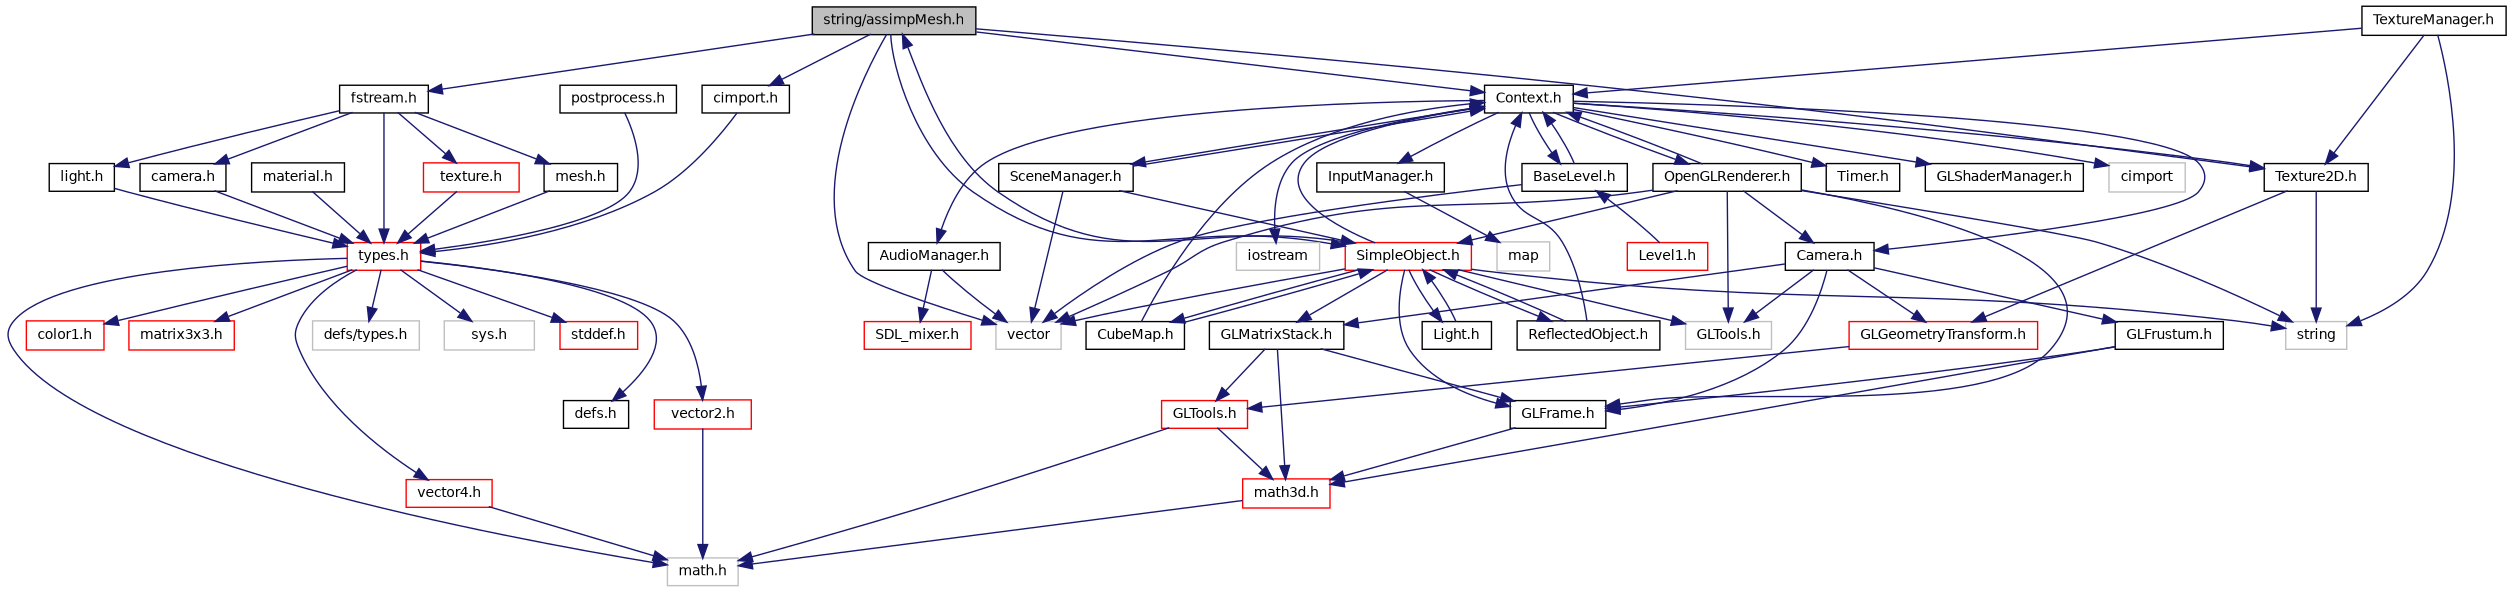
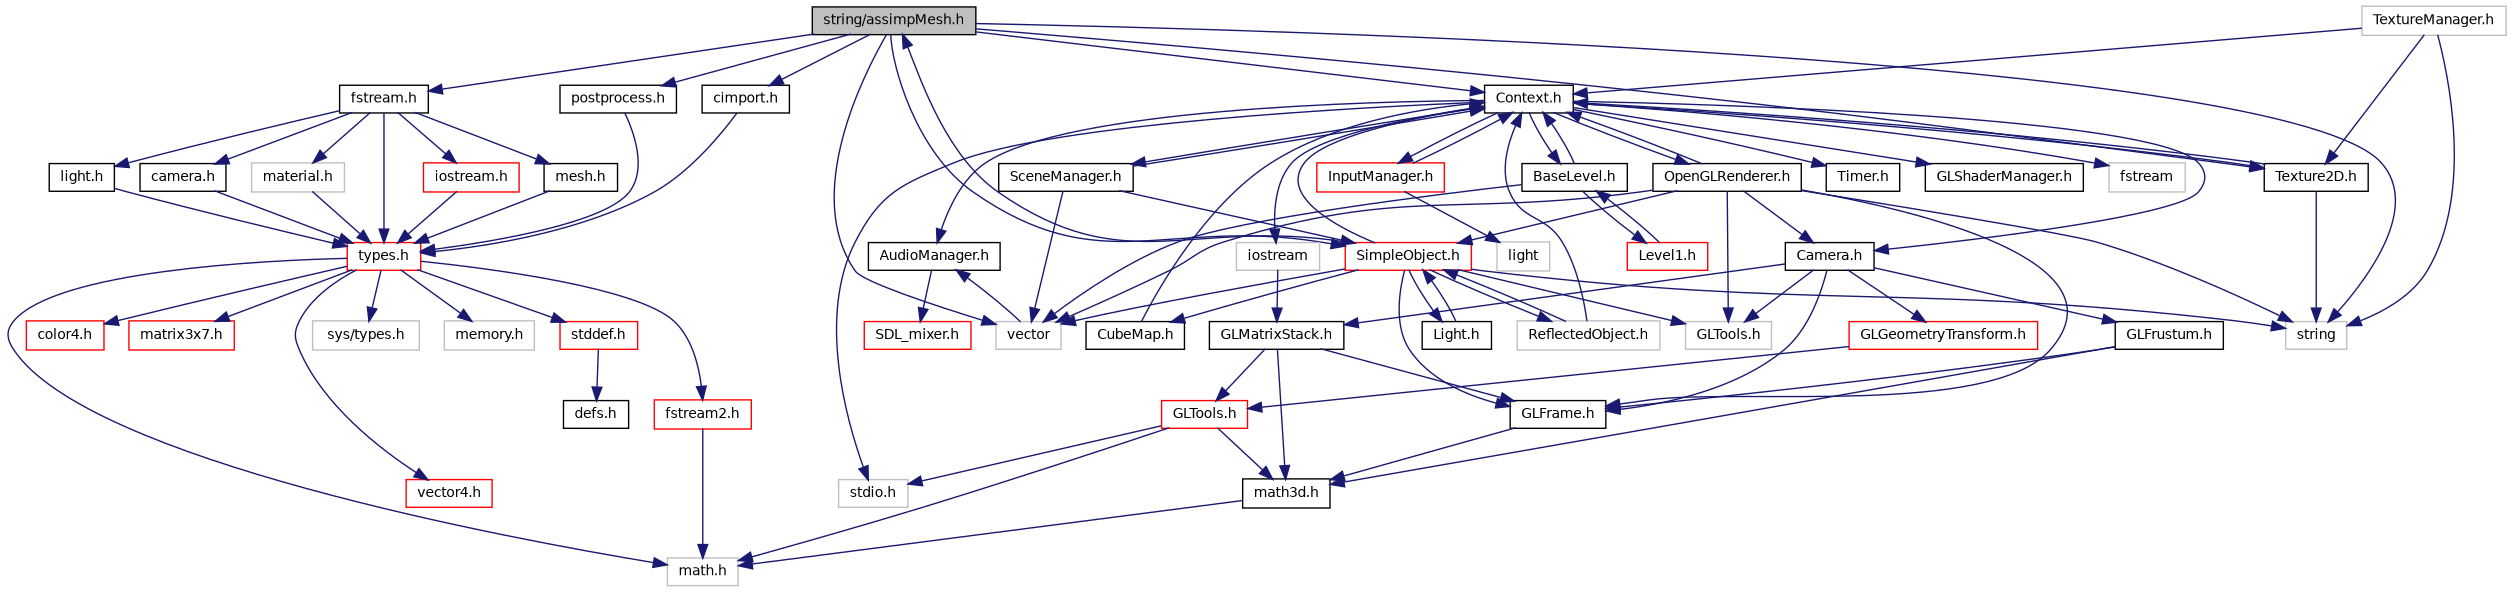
(2434, 21) -> (2434, 21)
none -> (1769, 57)
none -> (763, 58)
none -> (347, 133)
none -> (1457, 142)
(298, 177) -> (298, 177)
(471, 177) -> (471, 177)
(1381, 177) -> (1381, 177)
(2147, 177) -> (2147, 177)
none -> (1610, 216)
(2151, 247) -> (1927, 128)
(1523, 256) -> (1523, 256)
(1349, 292) -> (1277, 289)
(968, 293) -> (995, 299)
(1272, 299) -> none
(640, 312) -> (598, 368)
(65, 335) -> (65, 335)
(182, 335) -> (182, 335)
(366, 335) -> (366, 335)
(489, 335) -> (489, 335)
(1588, 335) -> (1588, 335)
(703, 414) -> (703, 414)
none -> (873, 493)
(1286, 493) -> (1286, 493)
(571, 531) -> none
